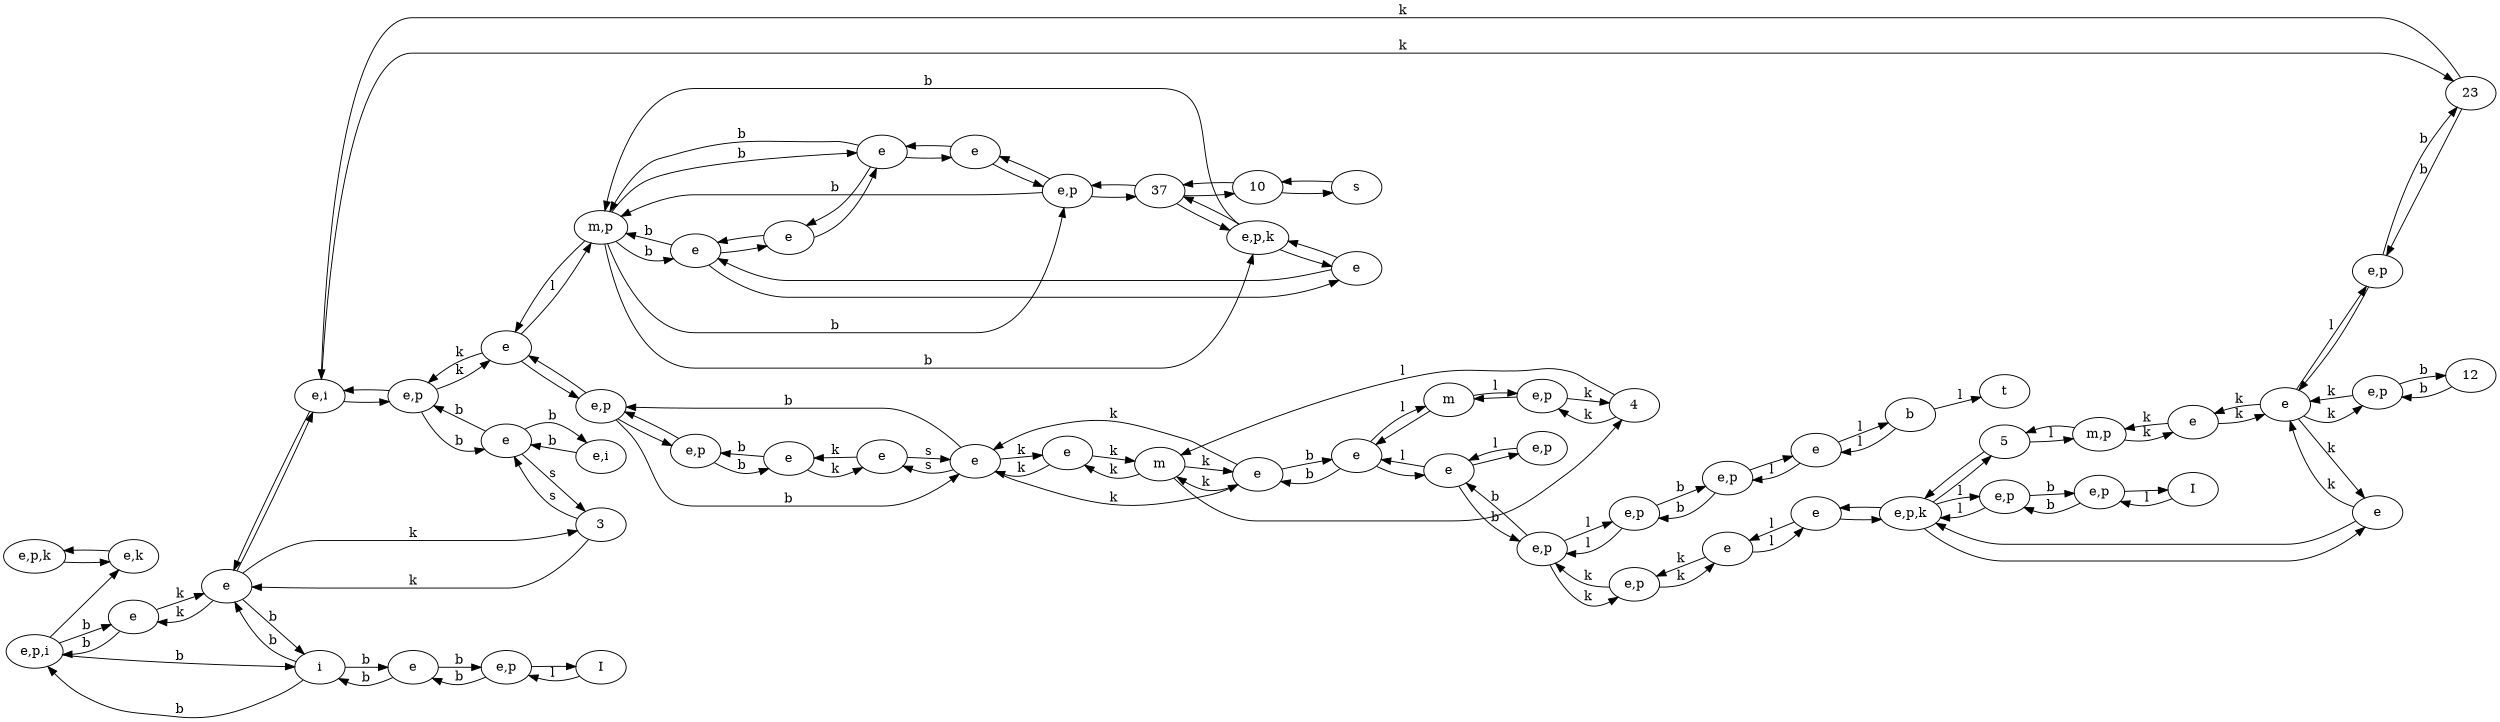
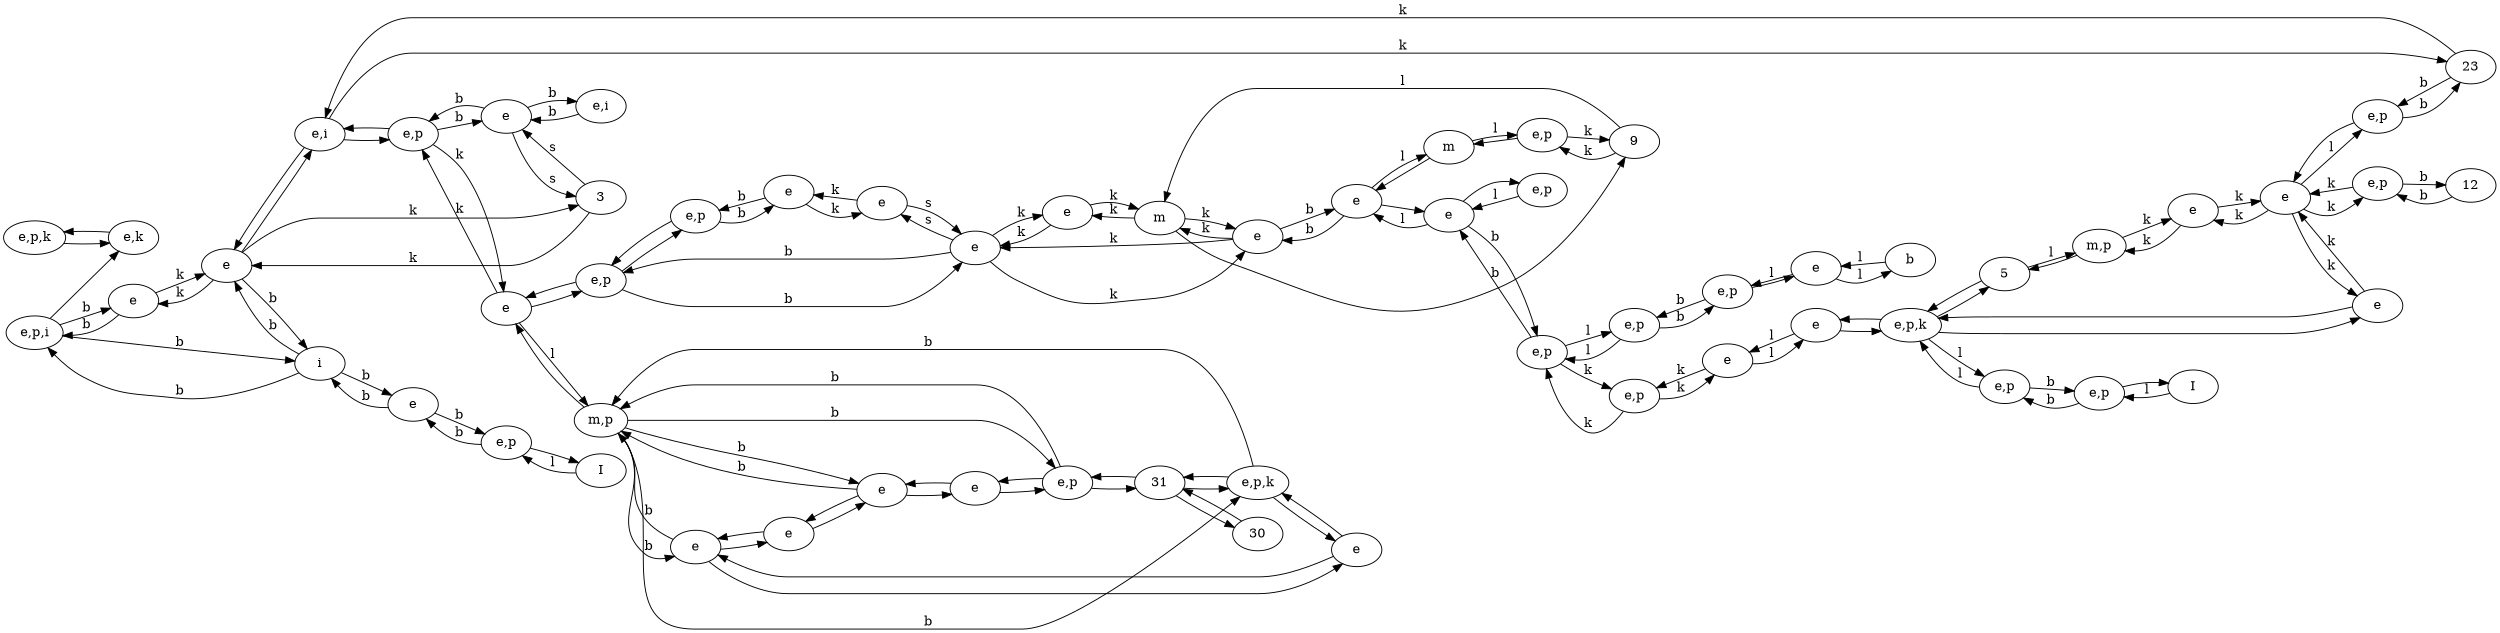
(1258, 187) -> (1258, 534)
(1357, 187) -> none
(1160, 191) -> (1160, 483)
(2005, 391) -> none
(1634, 405) -> (1634, 142)
